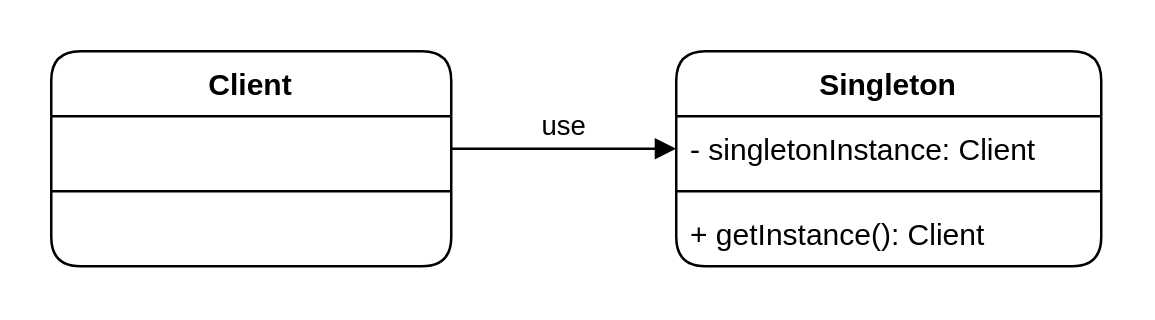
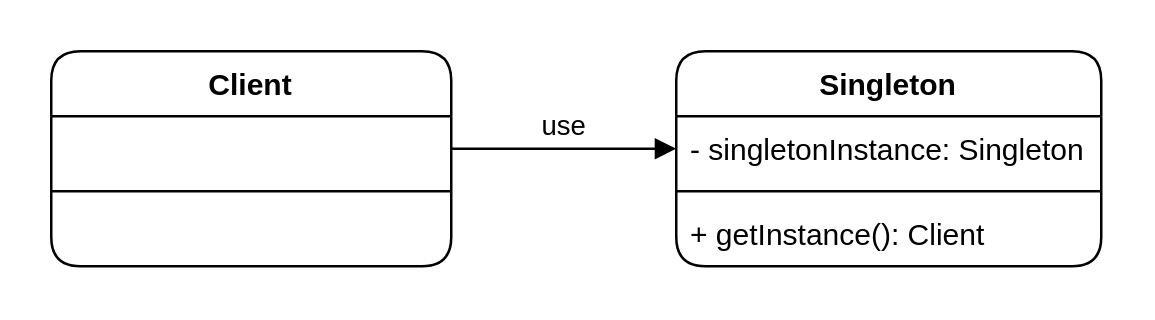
(890, 150) -> (915, 150)
